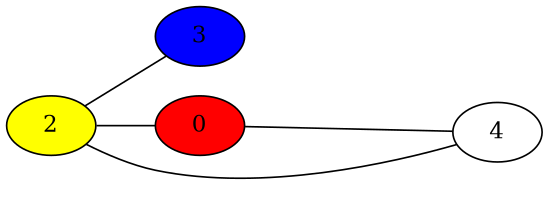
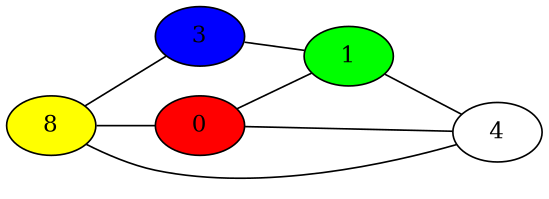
none -> (349, 56)
(51, 126) -> (51, 126)
